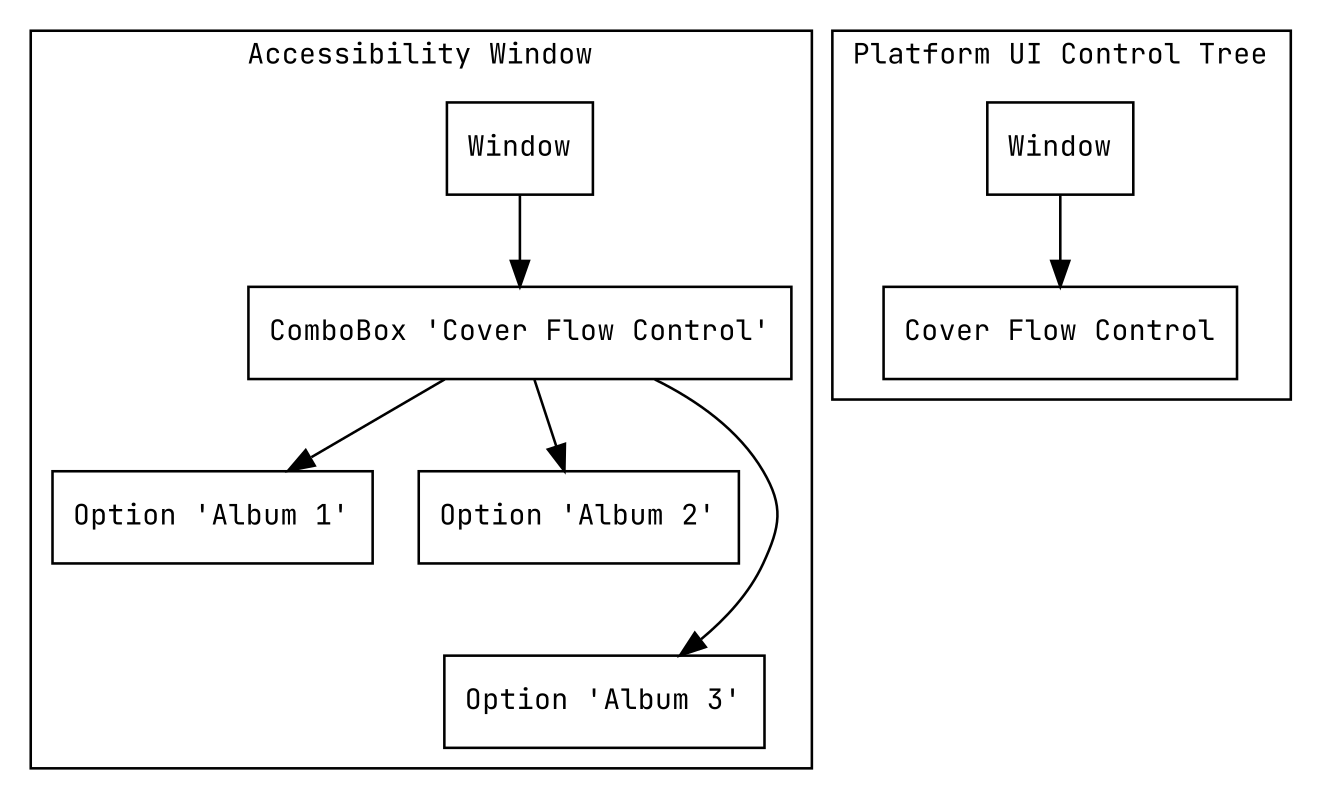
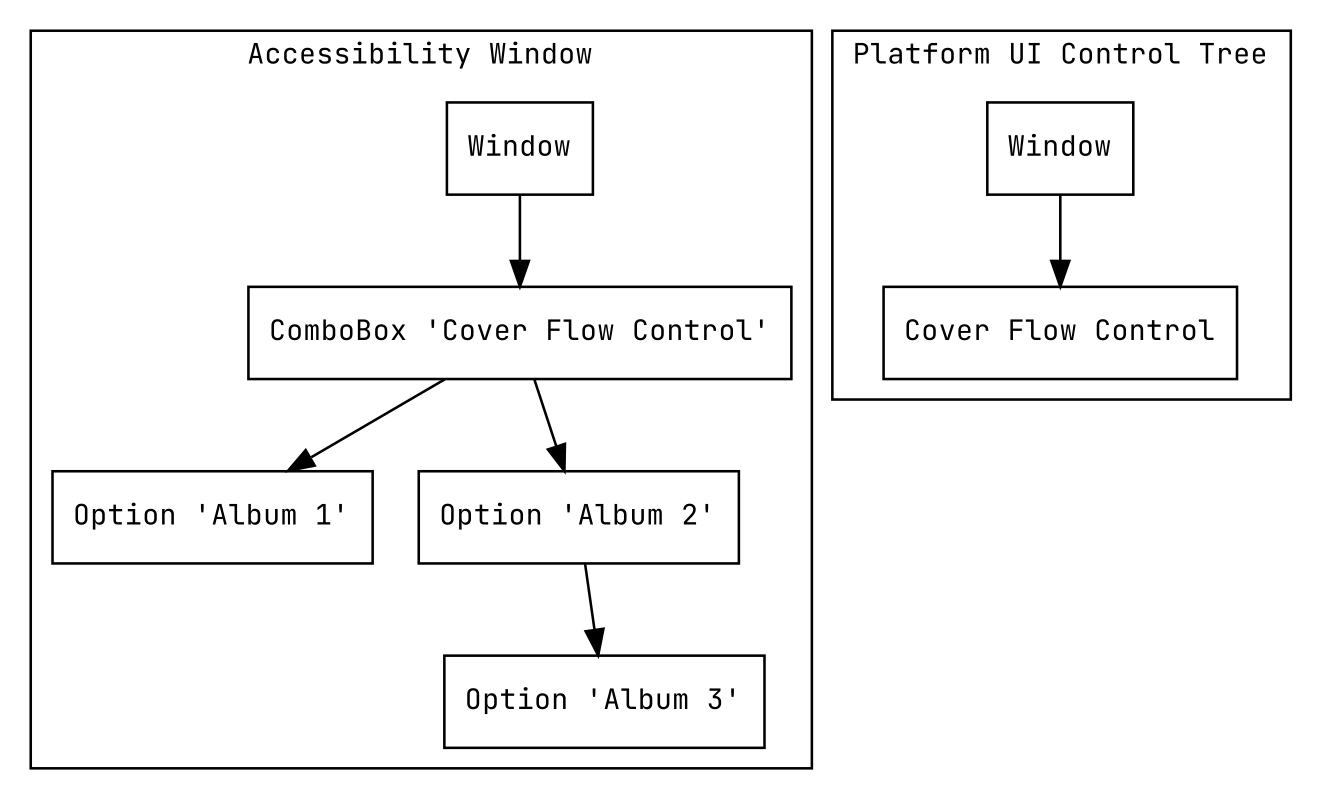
(774, 495) -> (590, 597)
